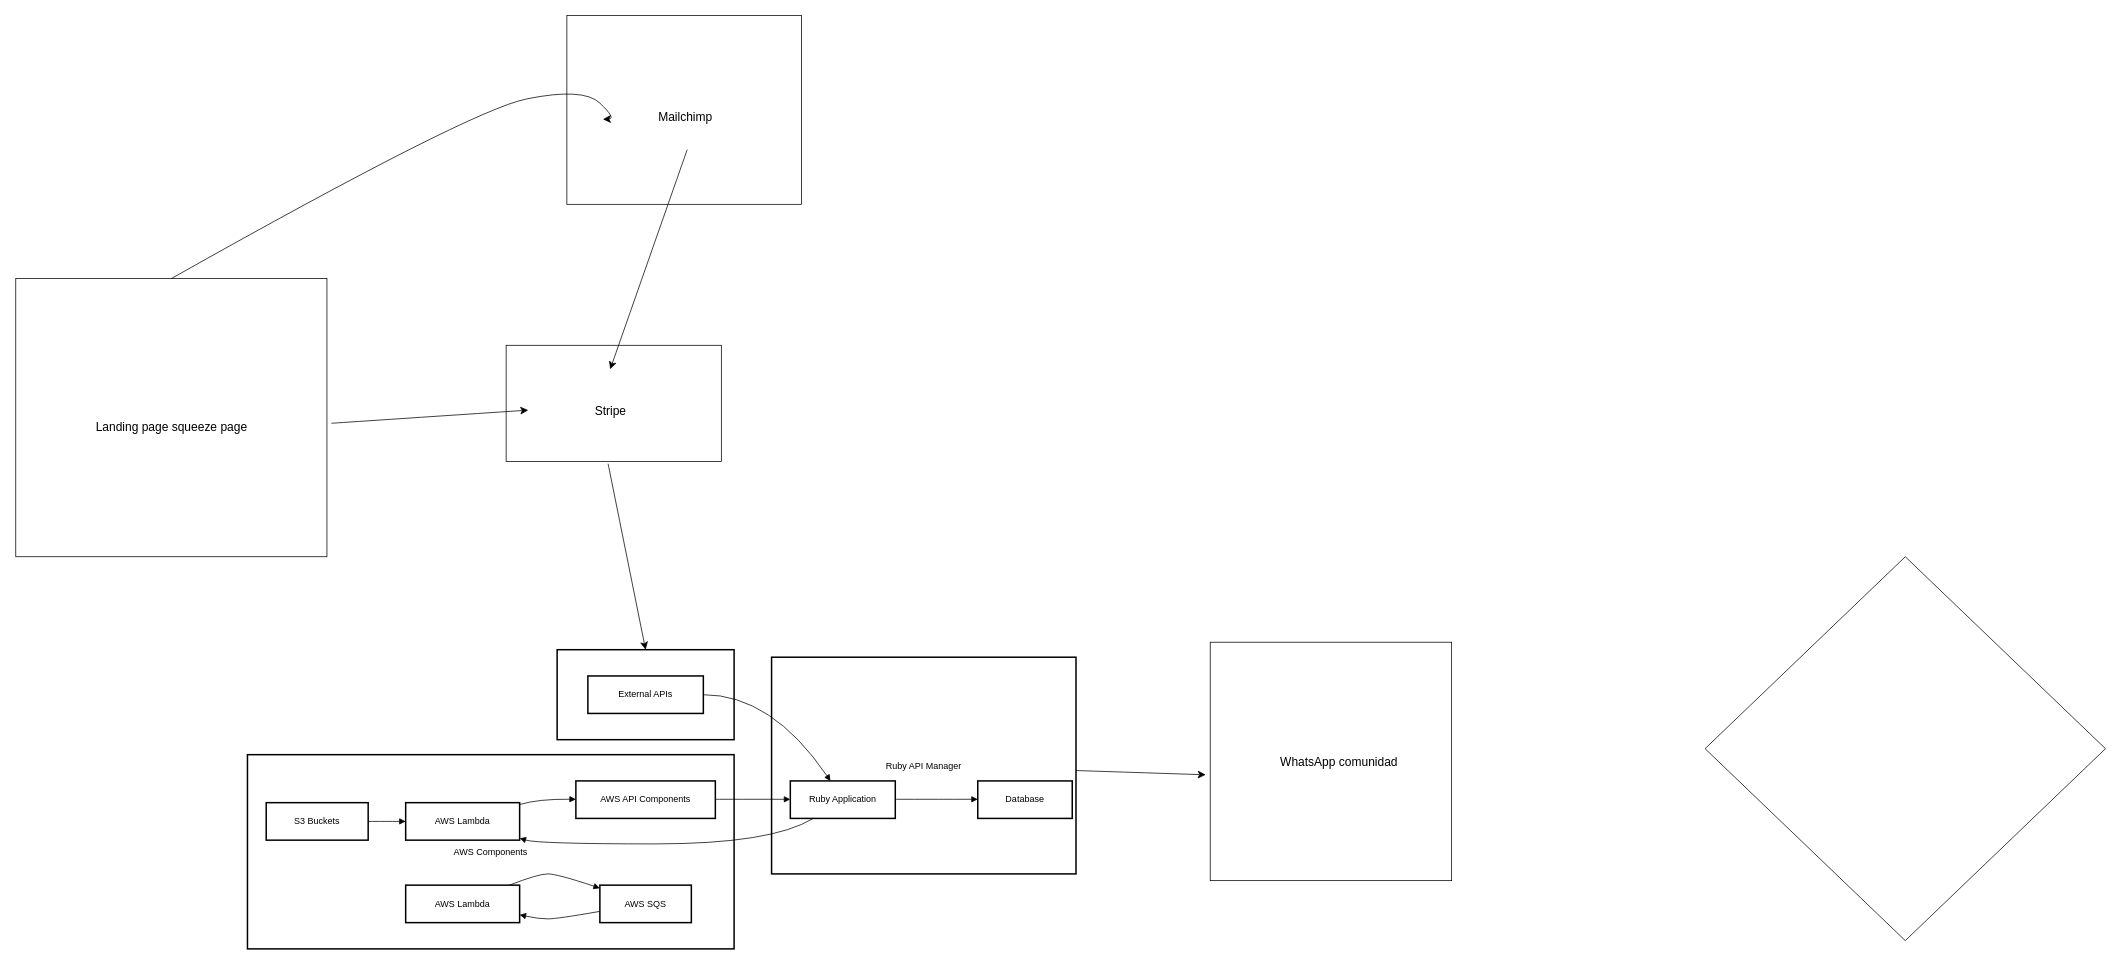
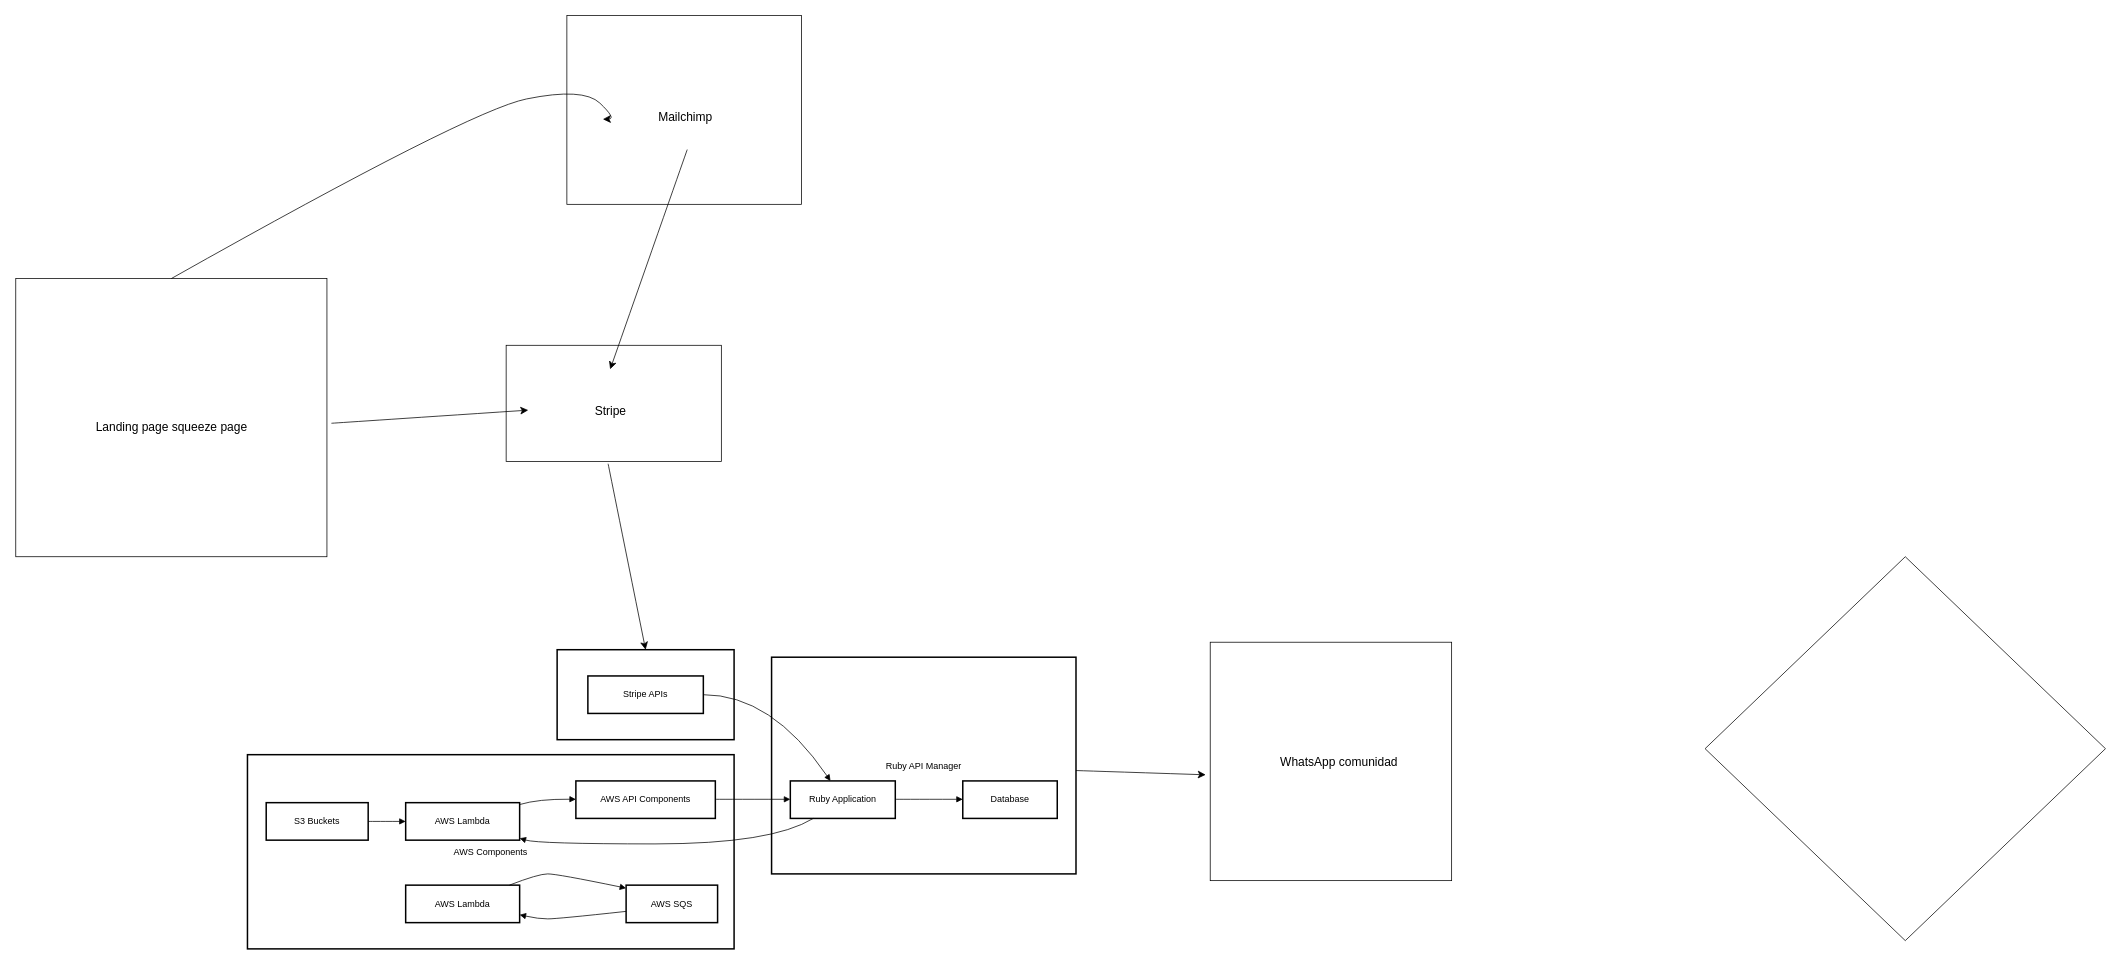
(645, 695) -> (645, 695)
(1025, 800) -> (1010, 800)
(645, 904) -> (672, 904)
